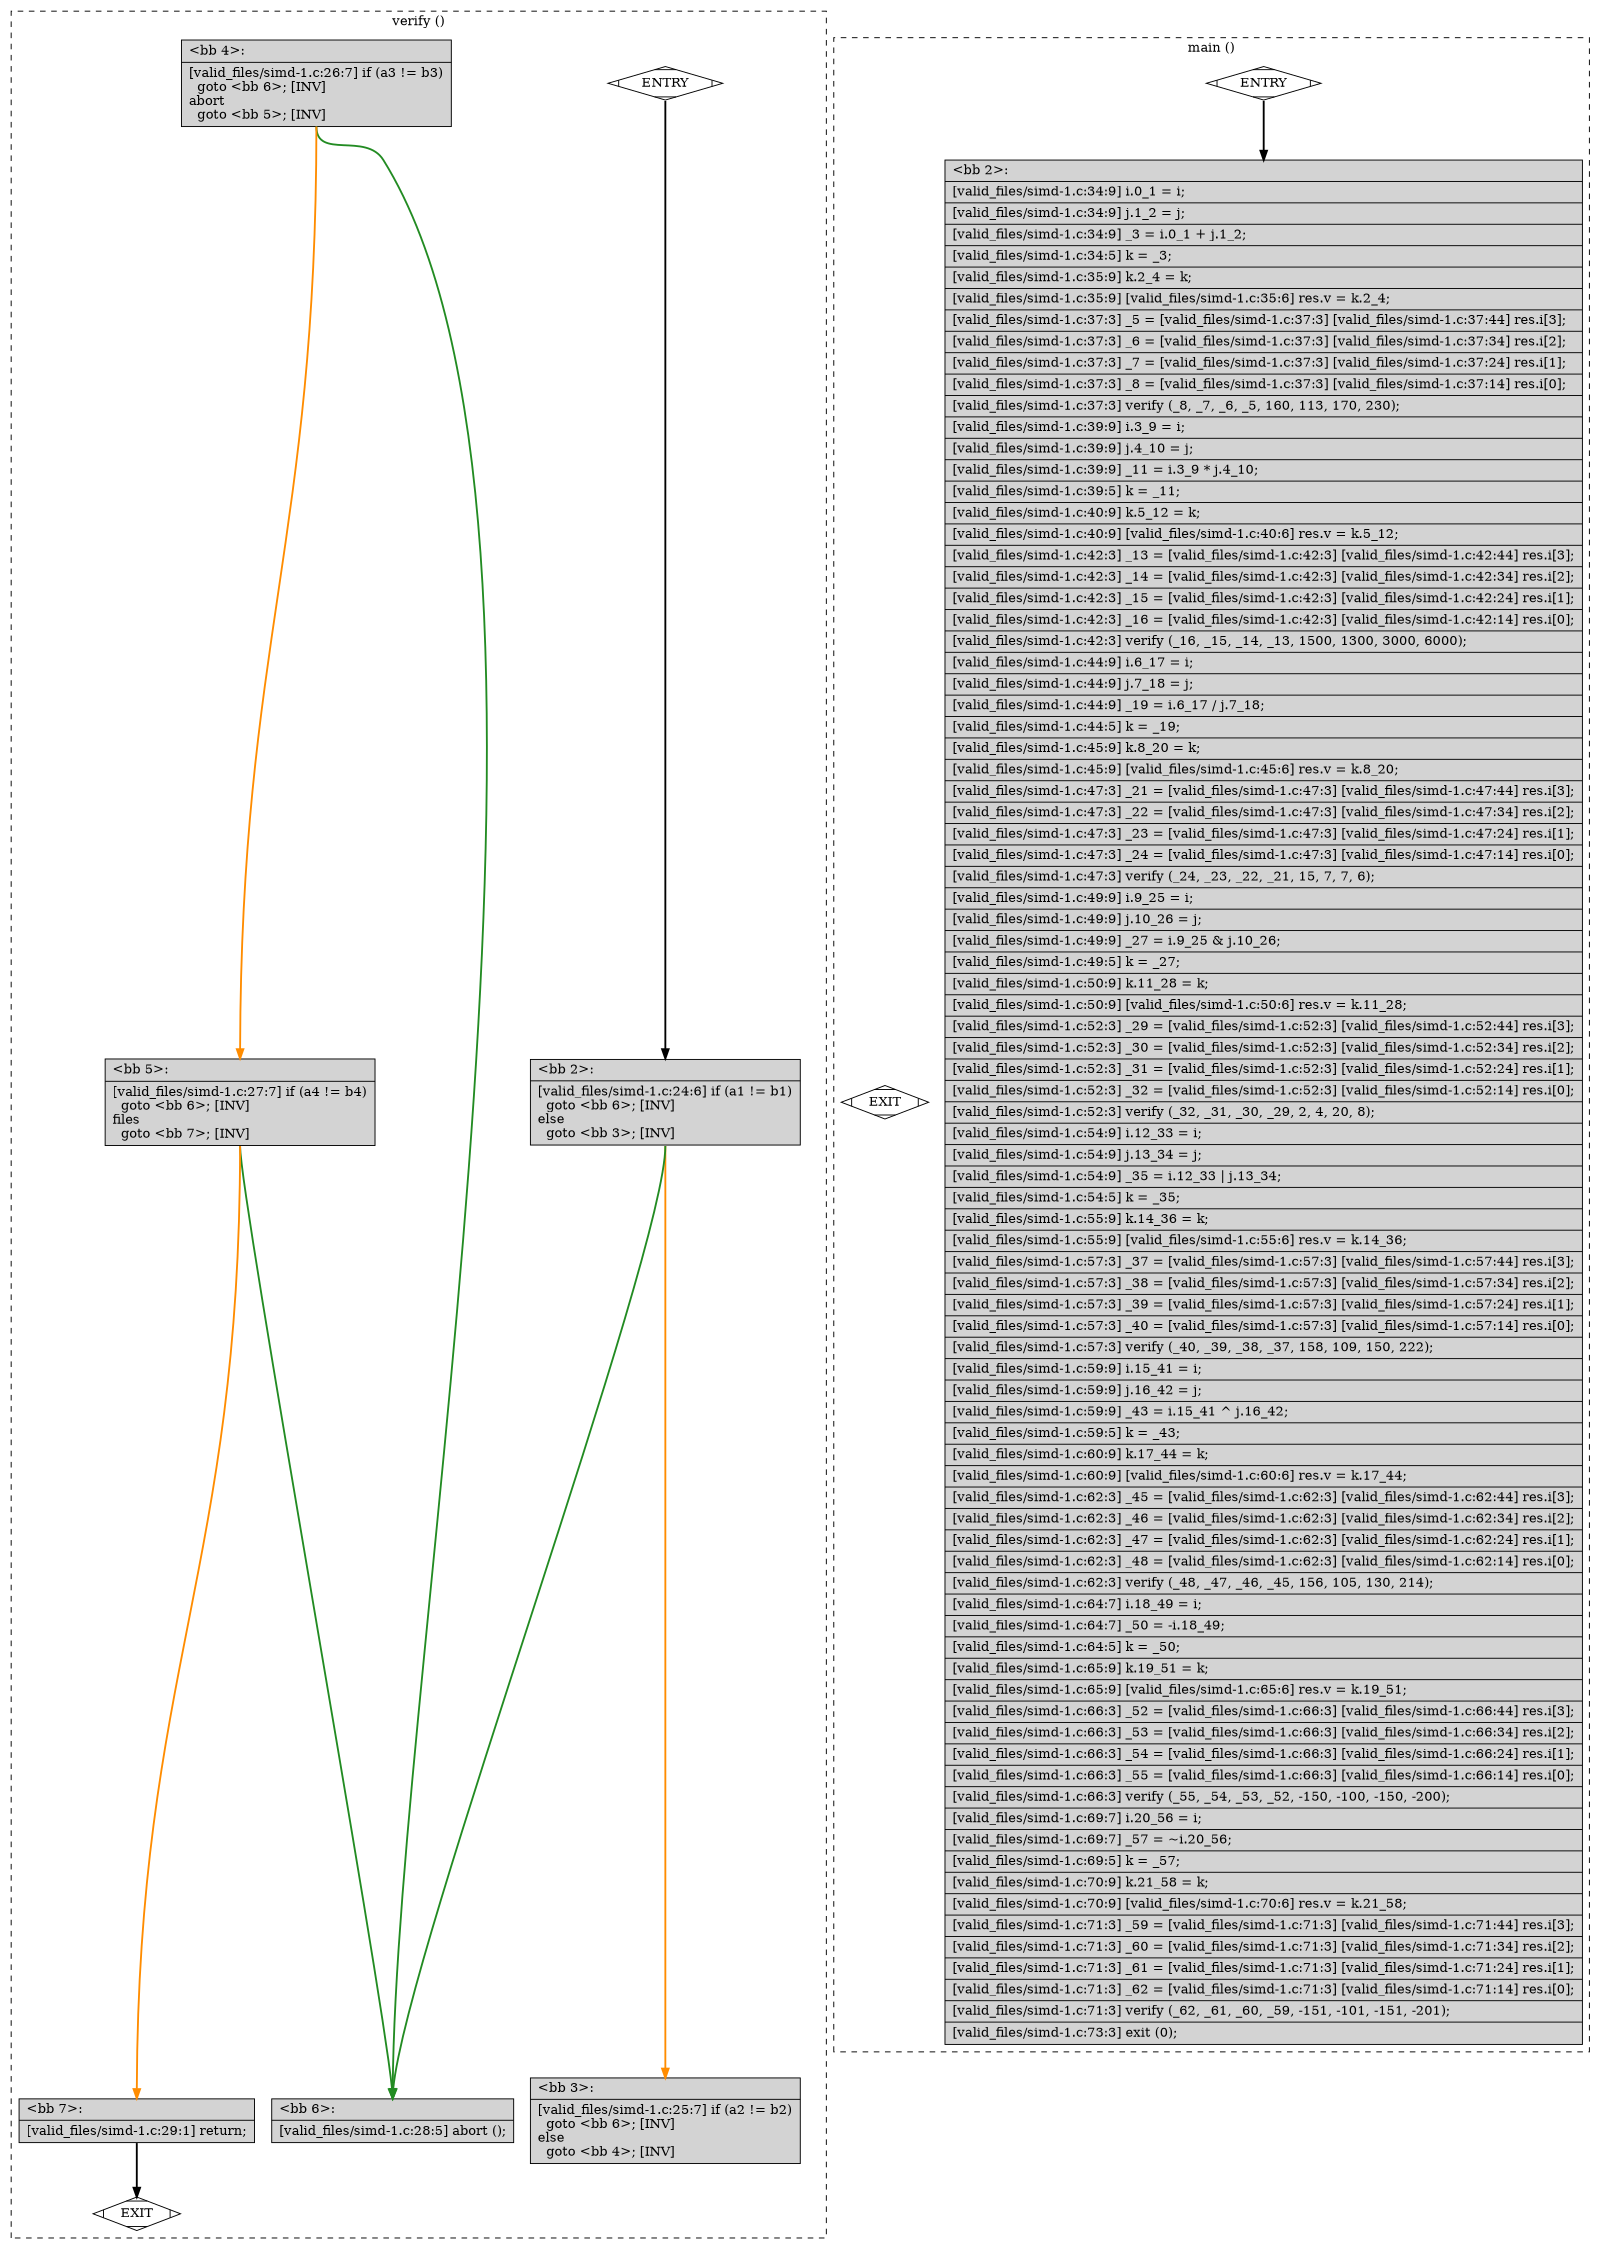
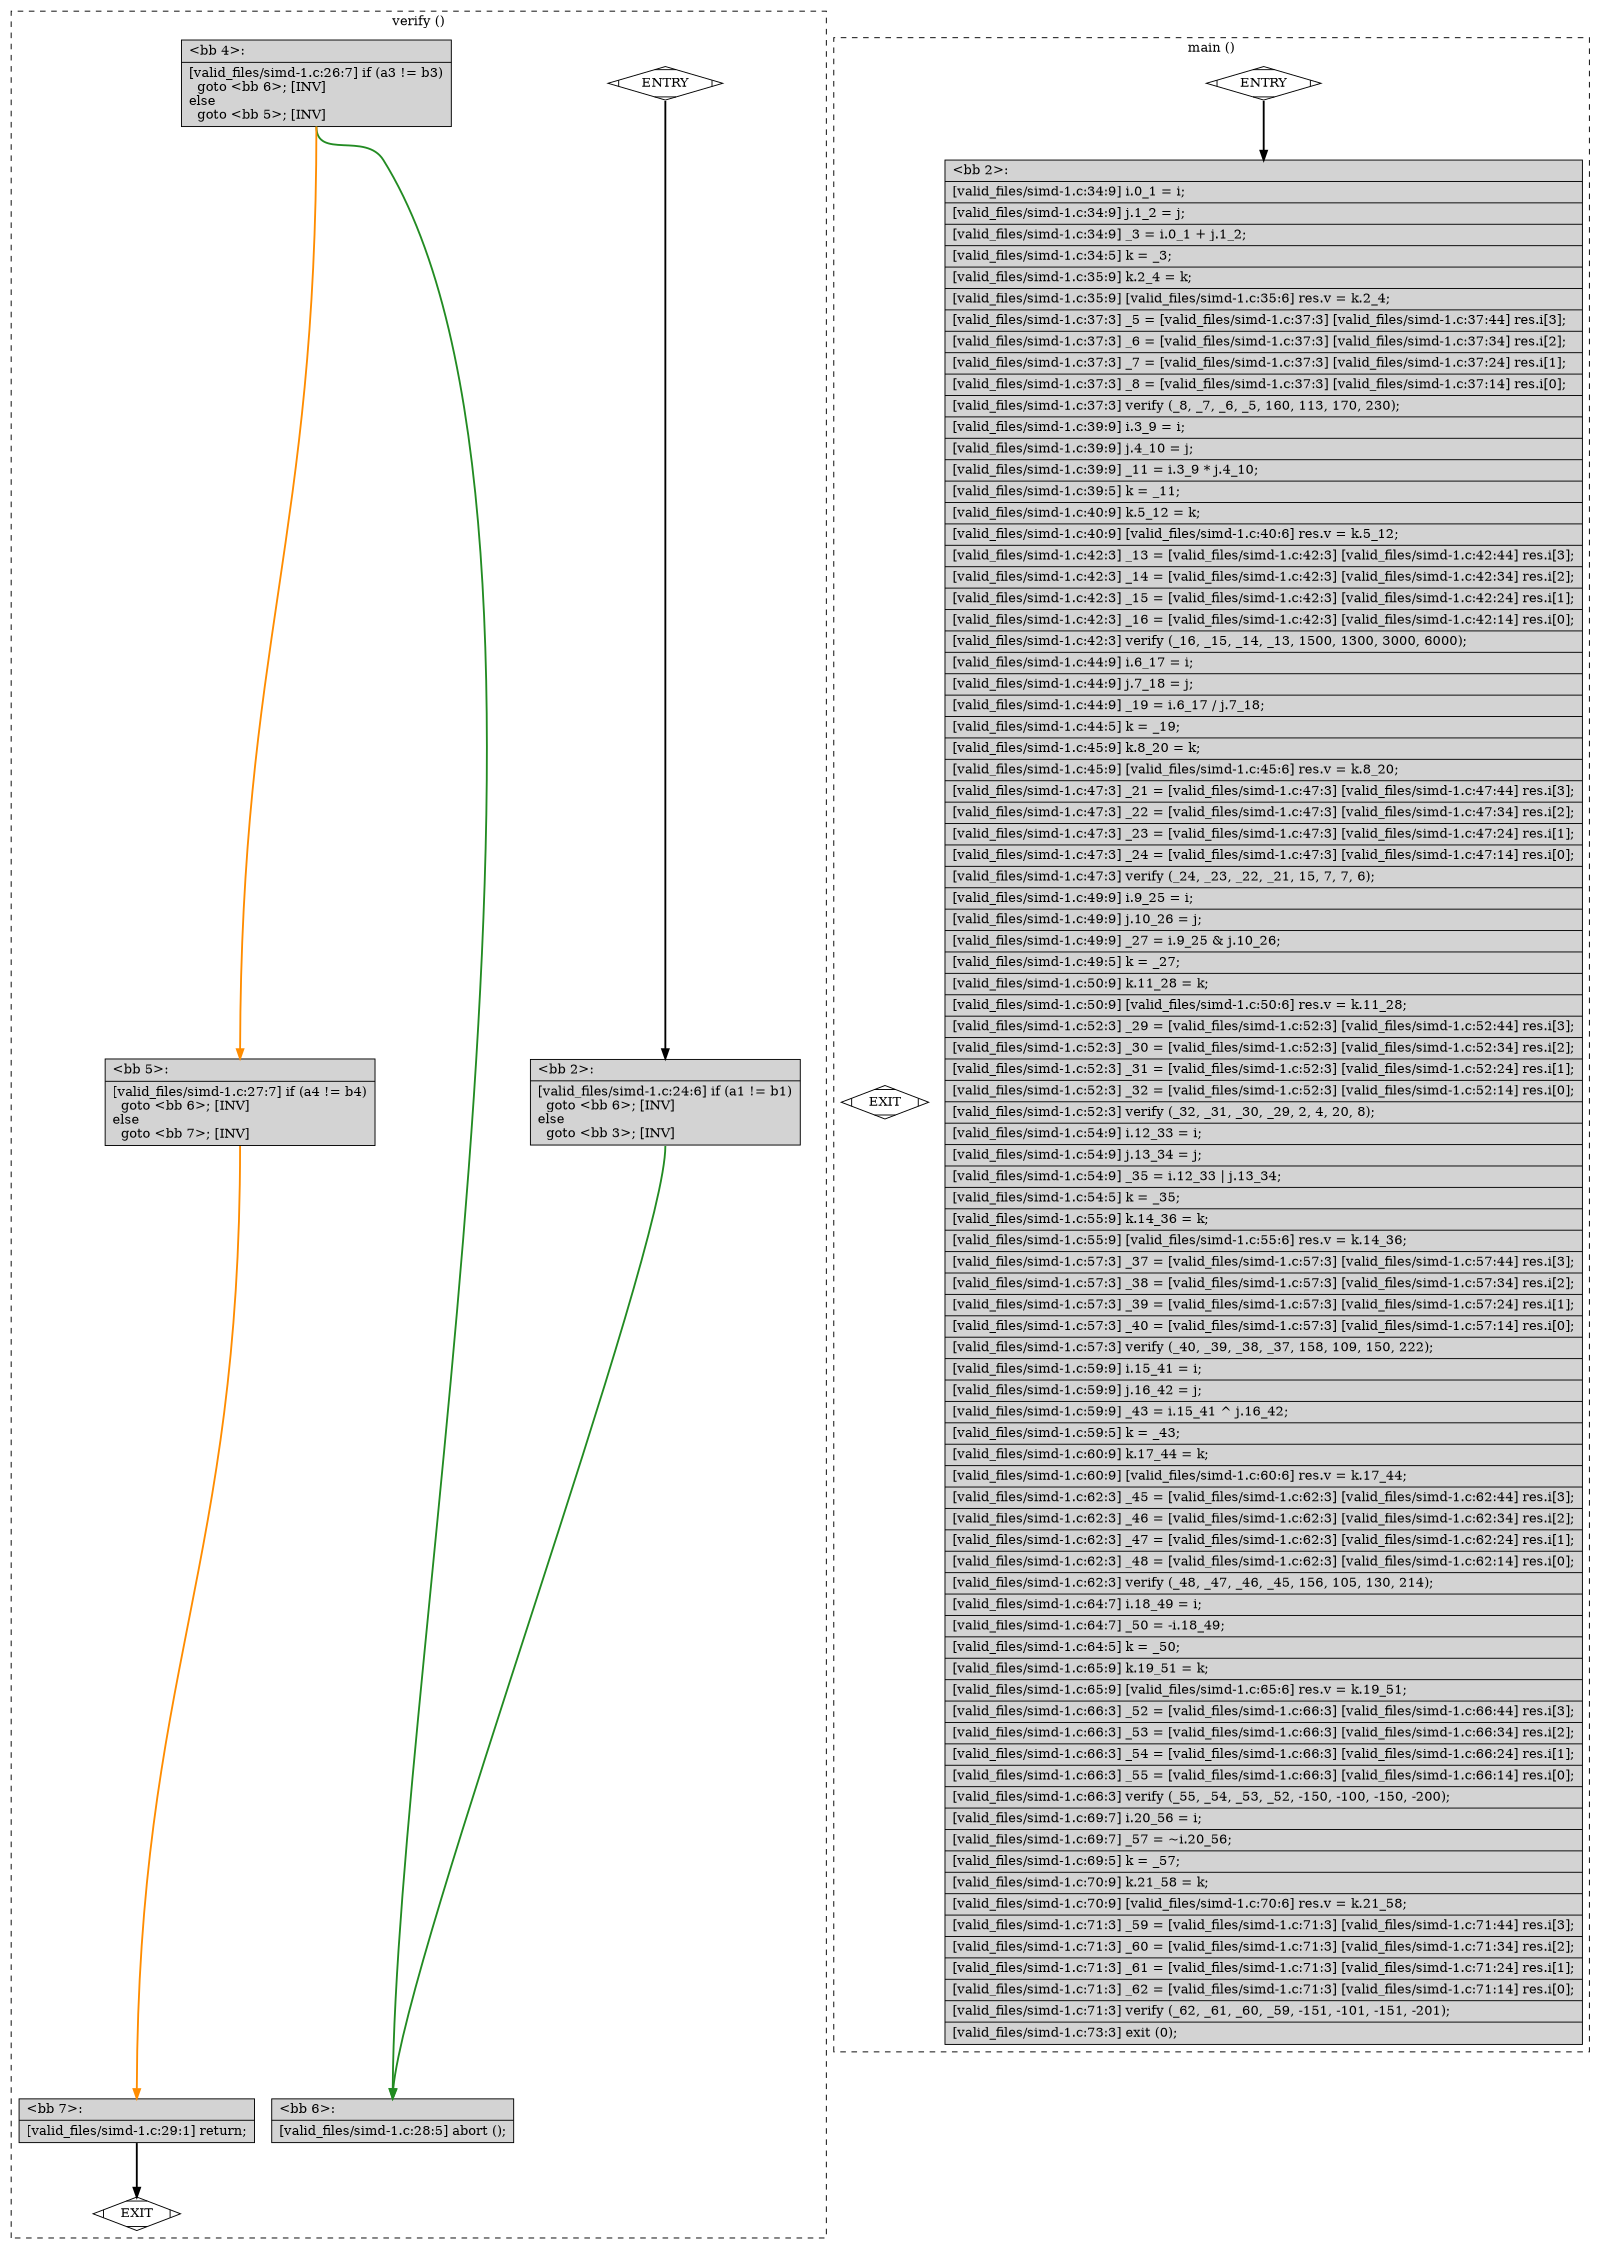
(207, 101) -> (202, 101)
(127, 1120) -> (126, 1120)
(316, 1618) -> none
(665, 2121) -> none
